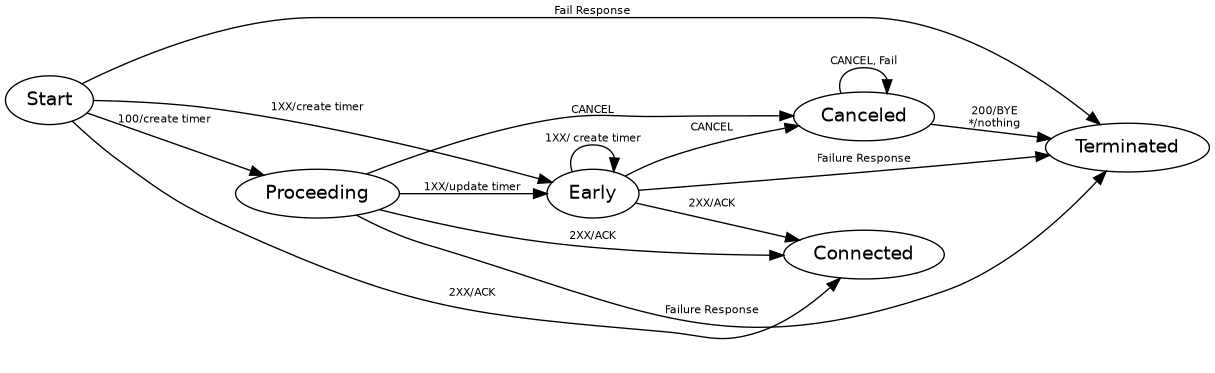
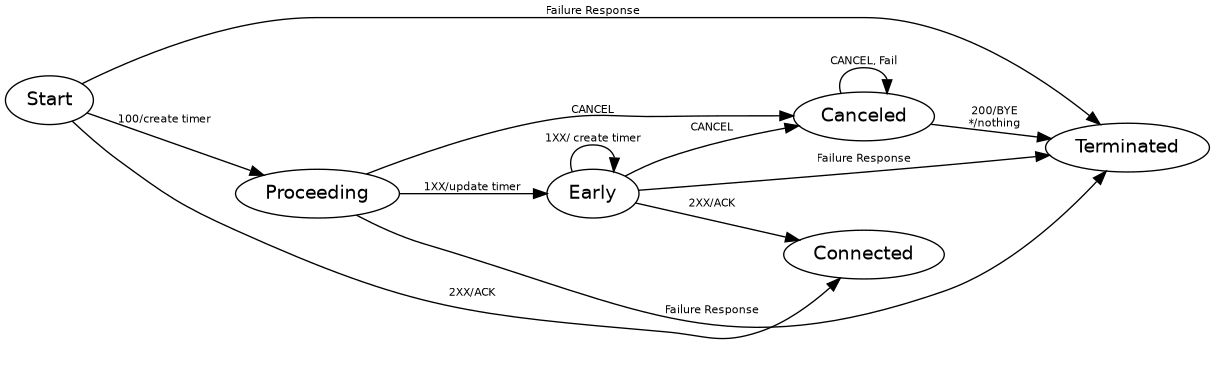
(593, 12) -> (593, 12)
(318, 126) -> none
(573, 246) -> none
